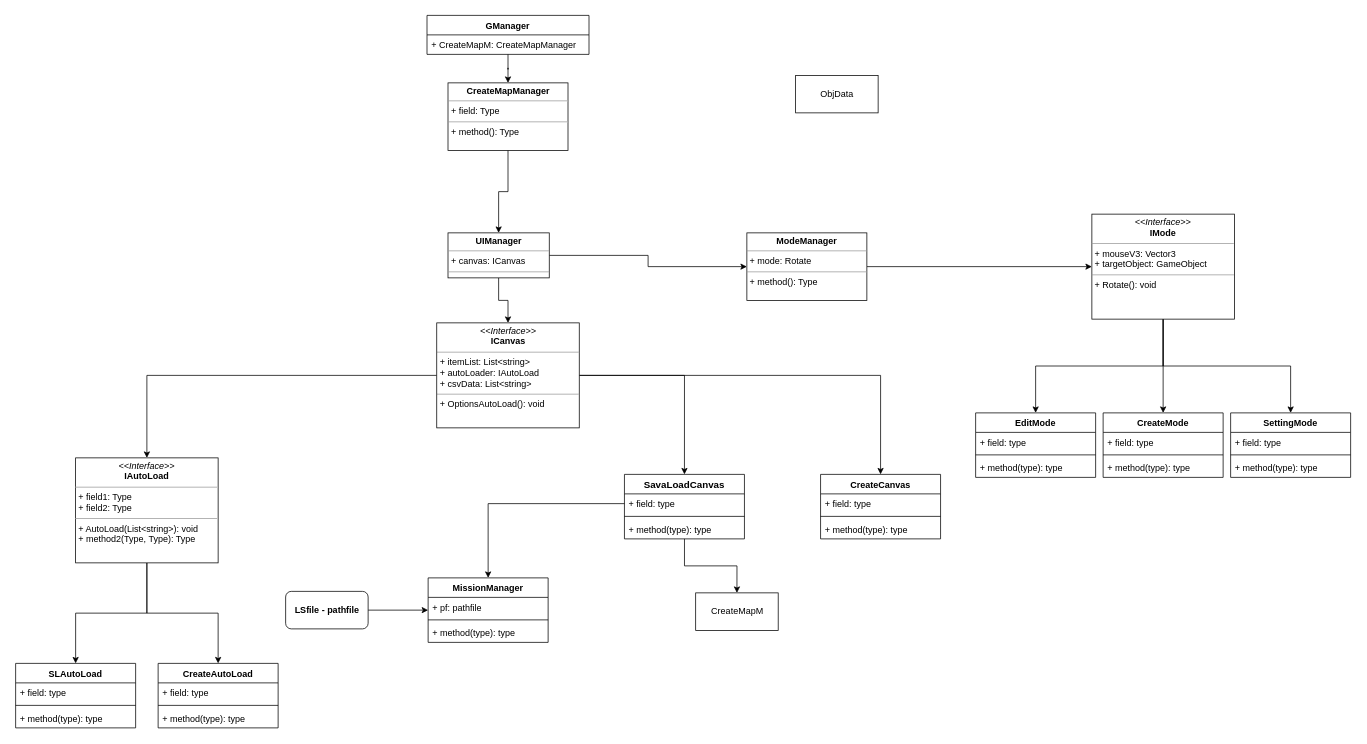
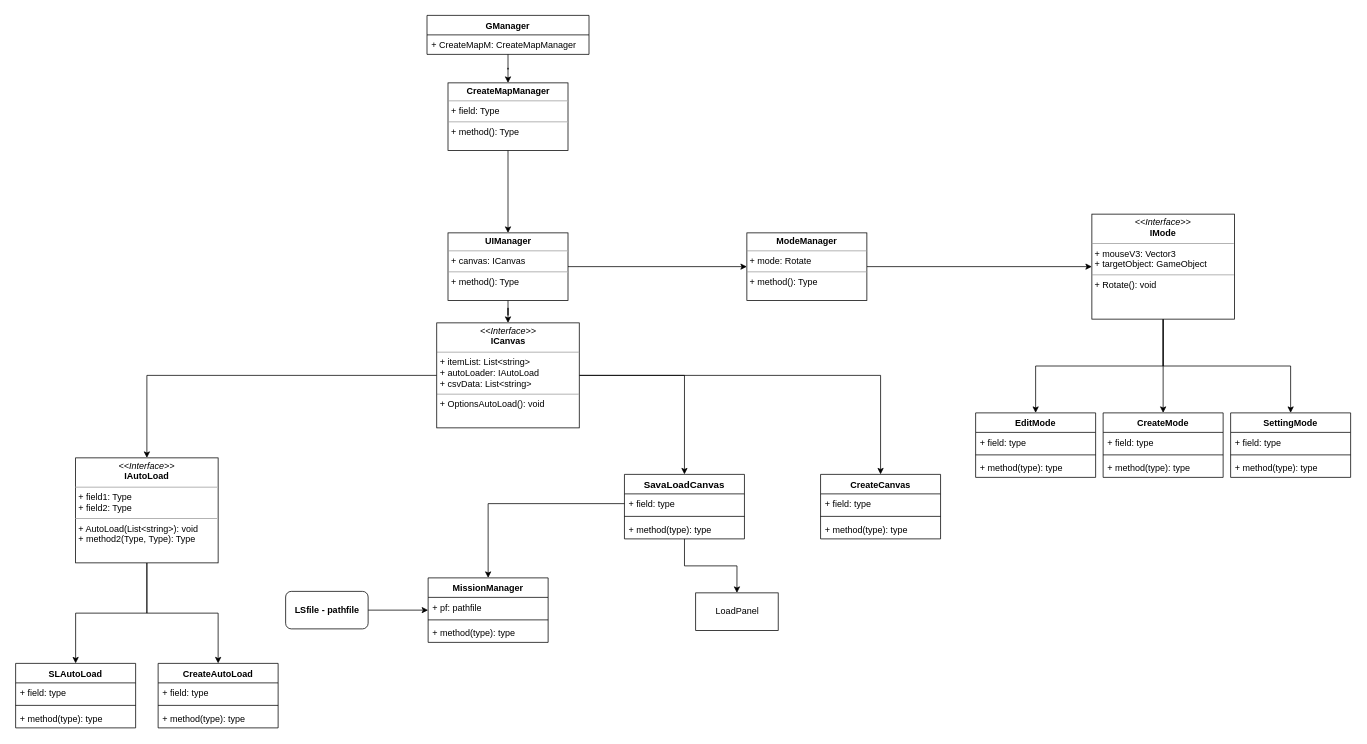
(837, 94) -> none
(498, 255) -> (508, 267)
(737, 612) -> (737, 612)
